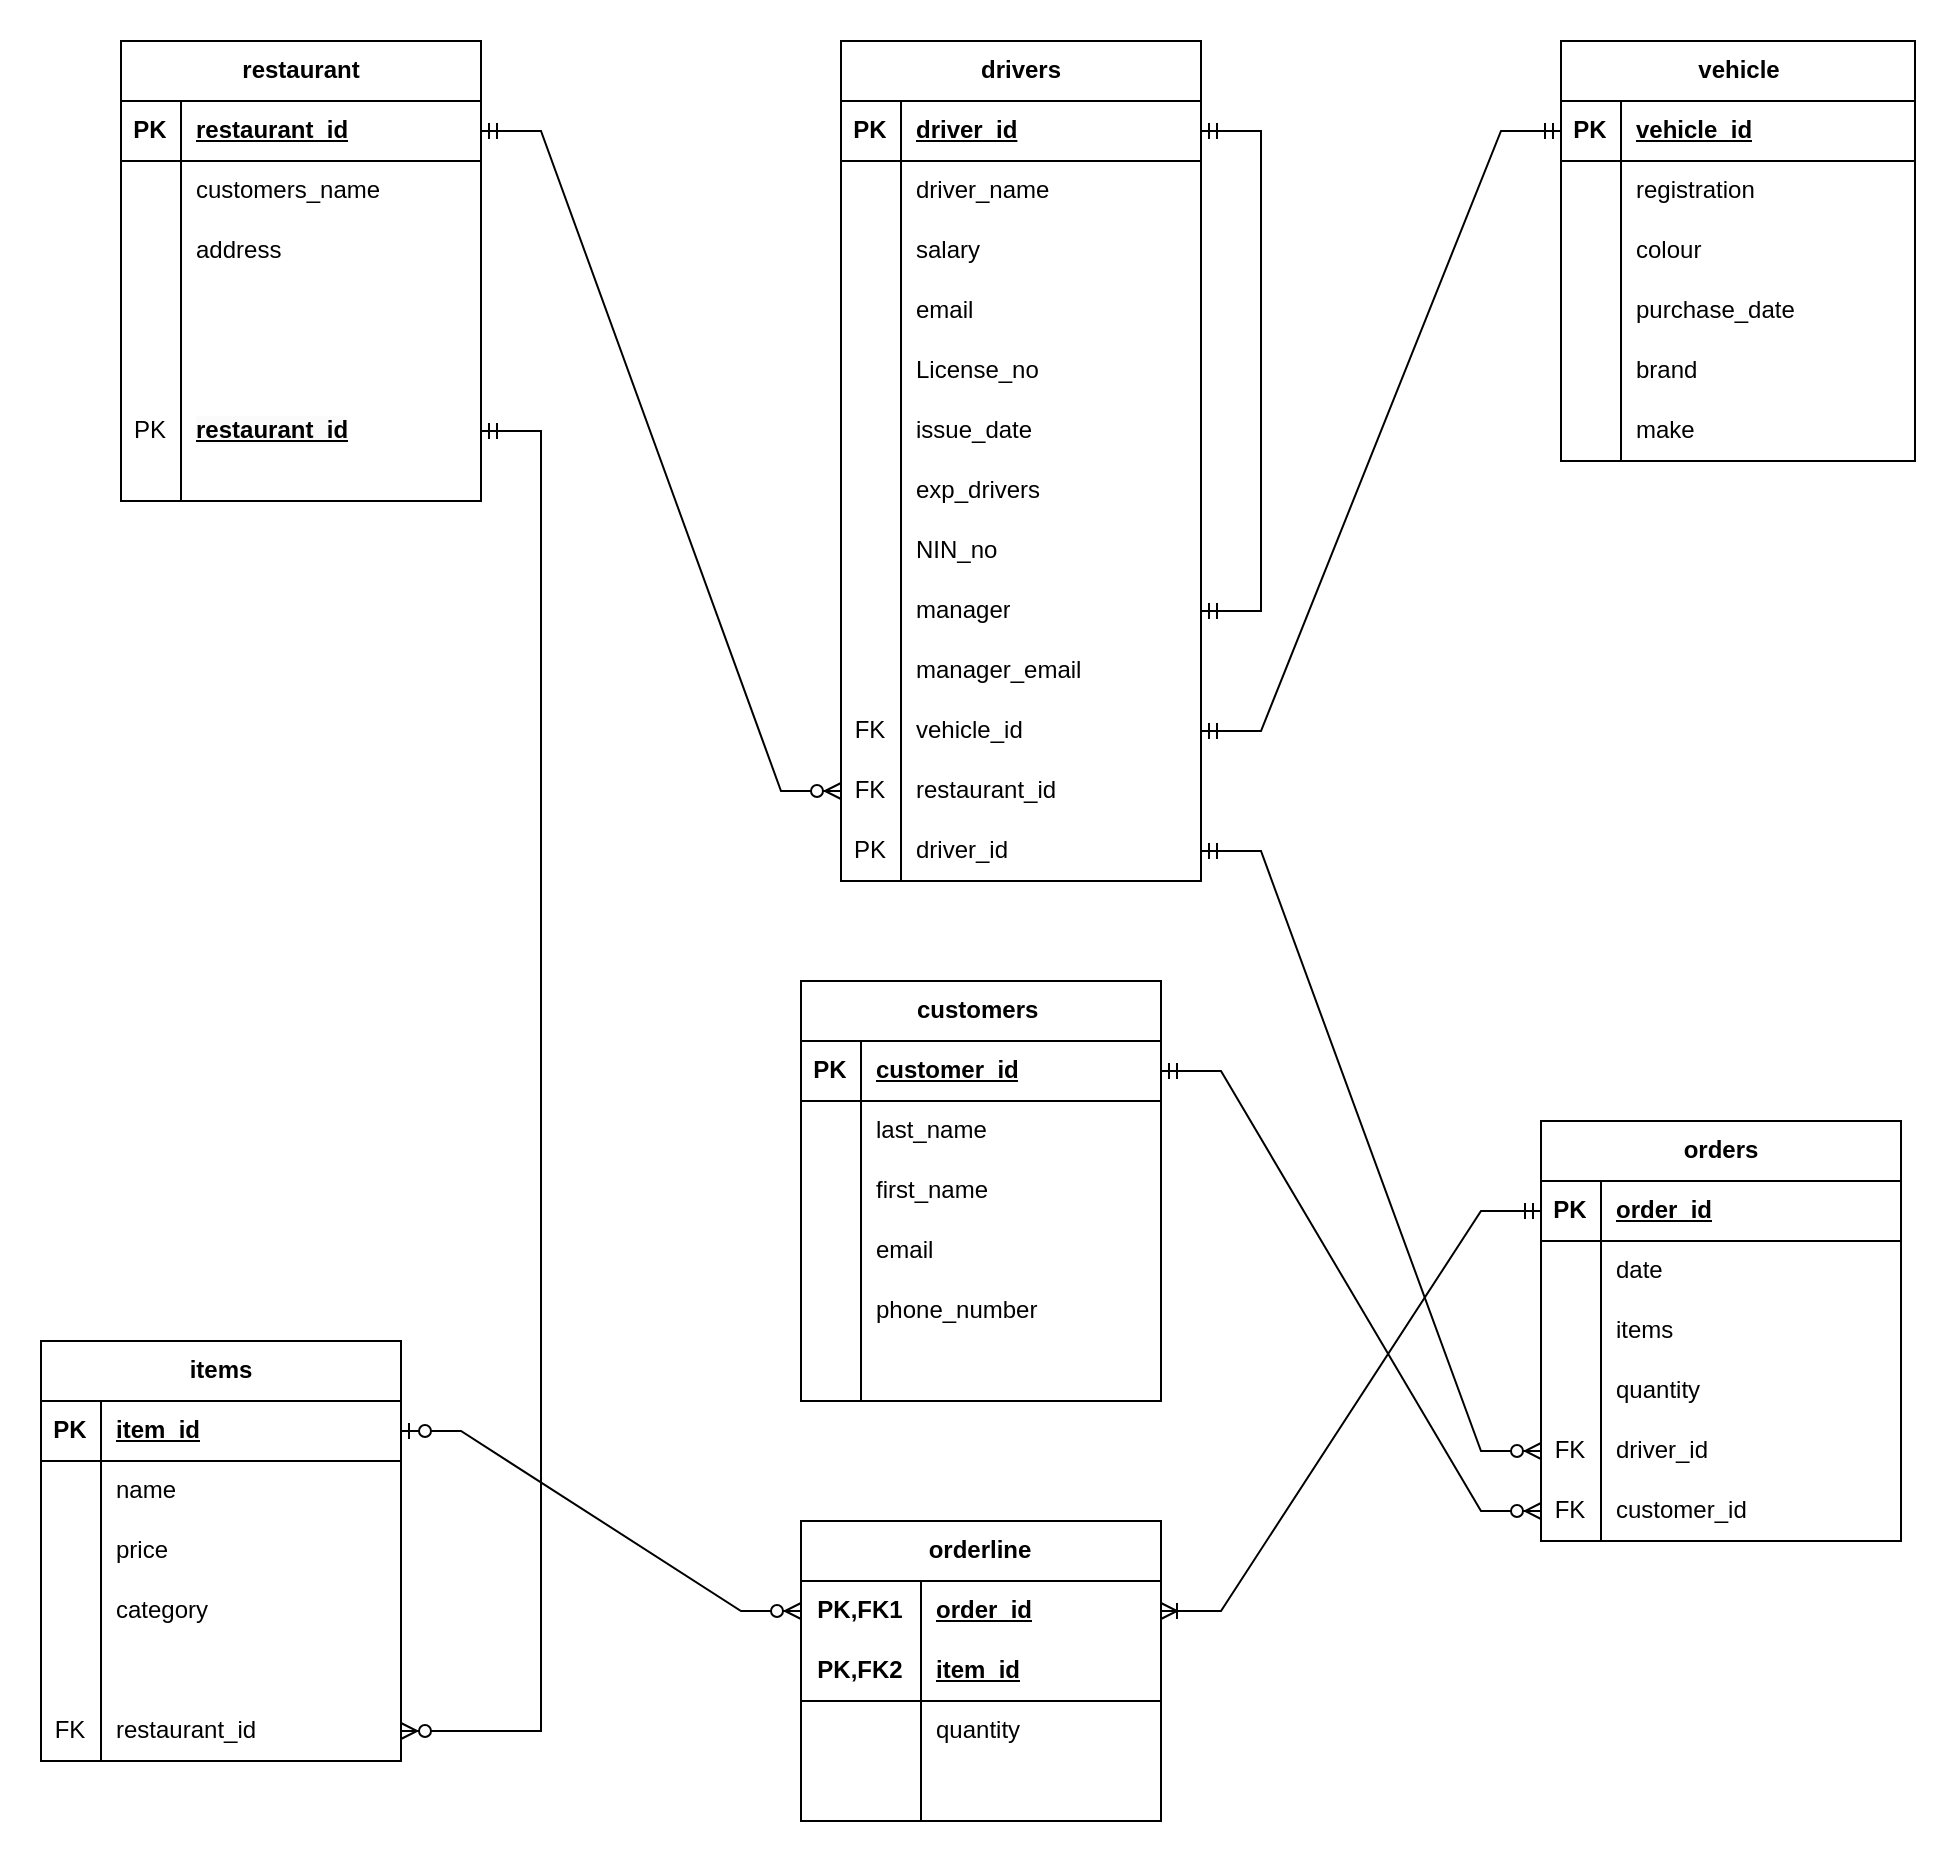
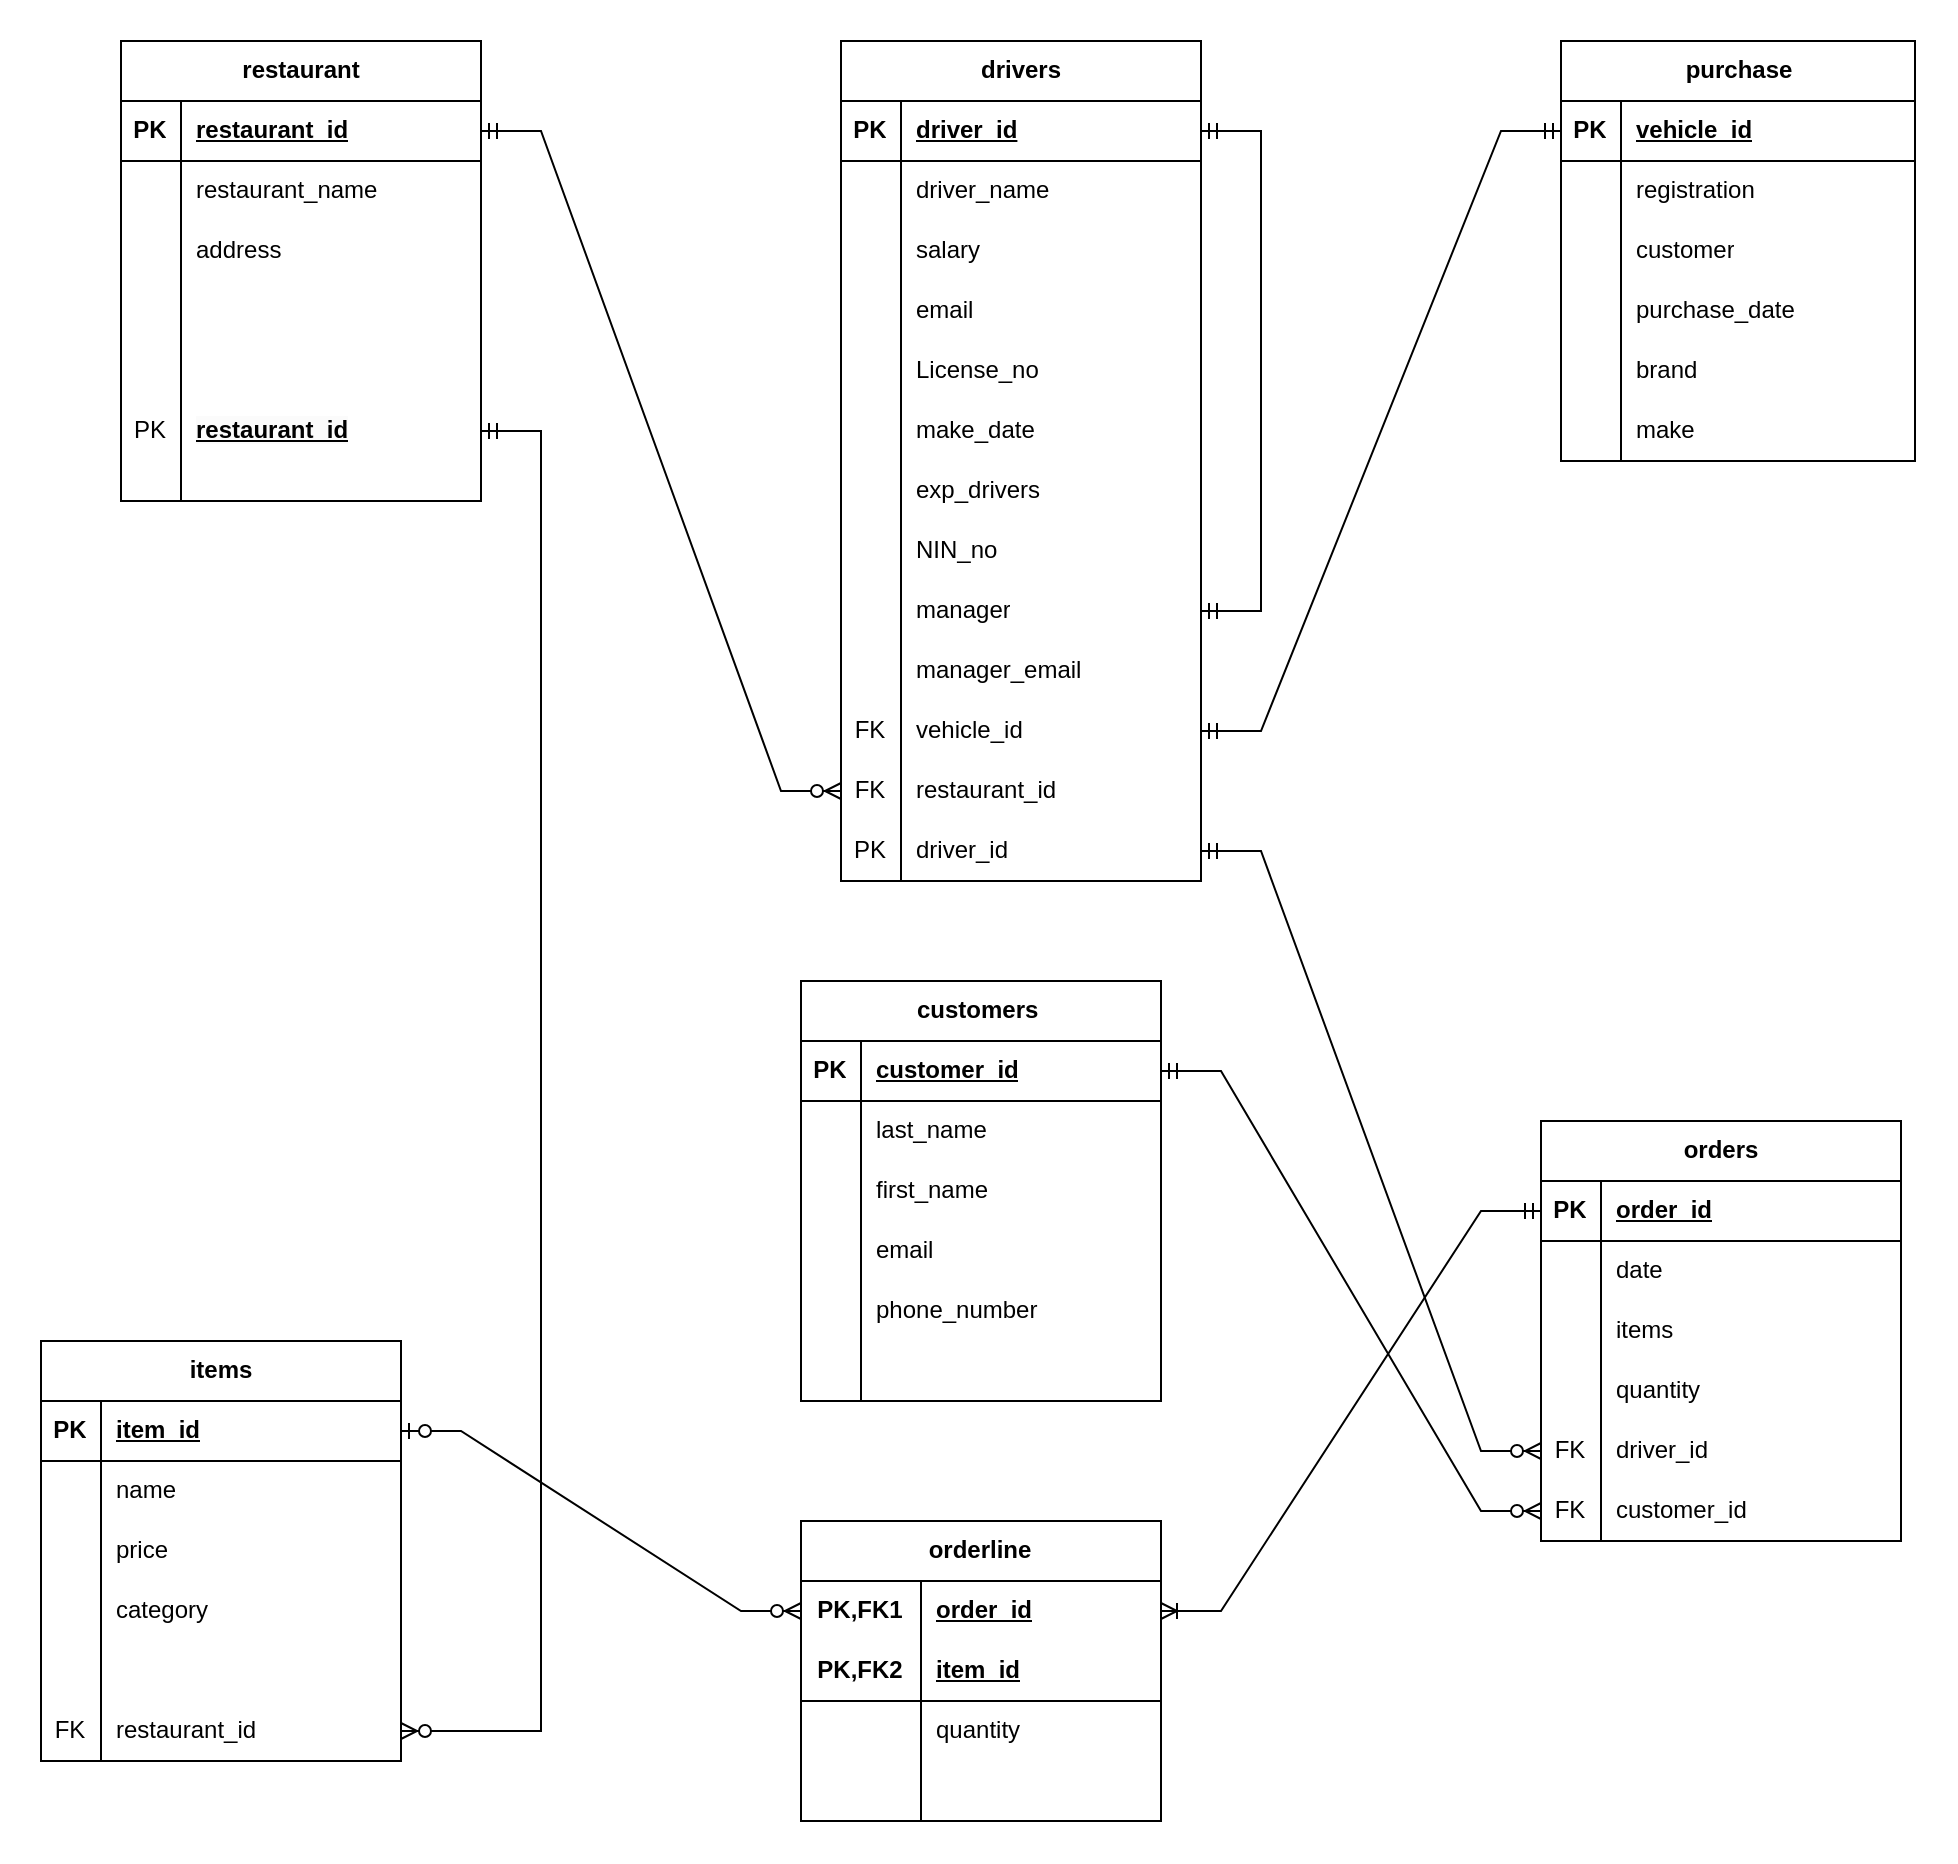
(1740, 71) -> (1740, 71)
(291, 191) -> (298, 191)
(1674, 251) -> (1691, 251)
(981, 431) -> (977, 431)
